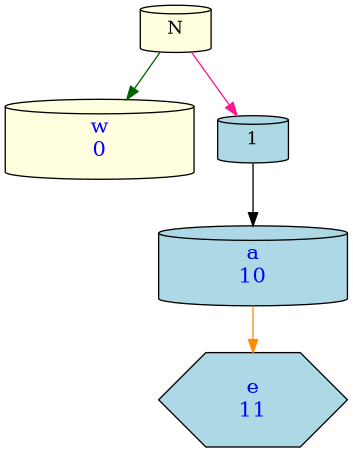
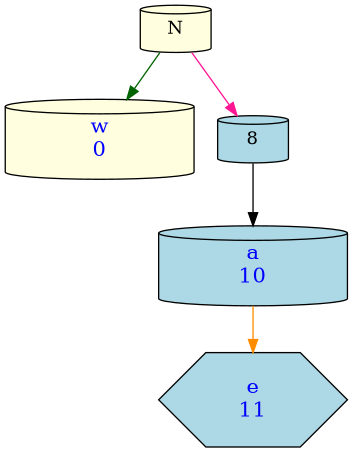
(253, 139) -> (253, 139)
